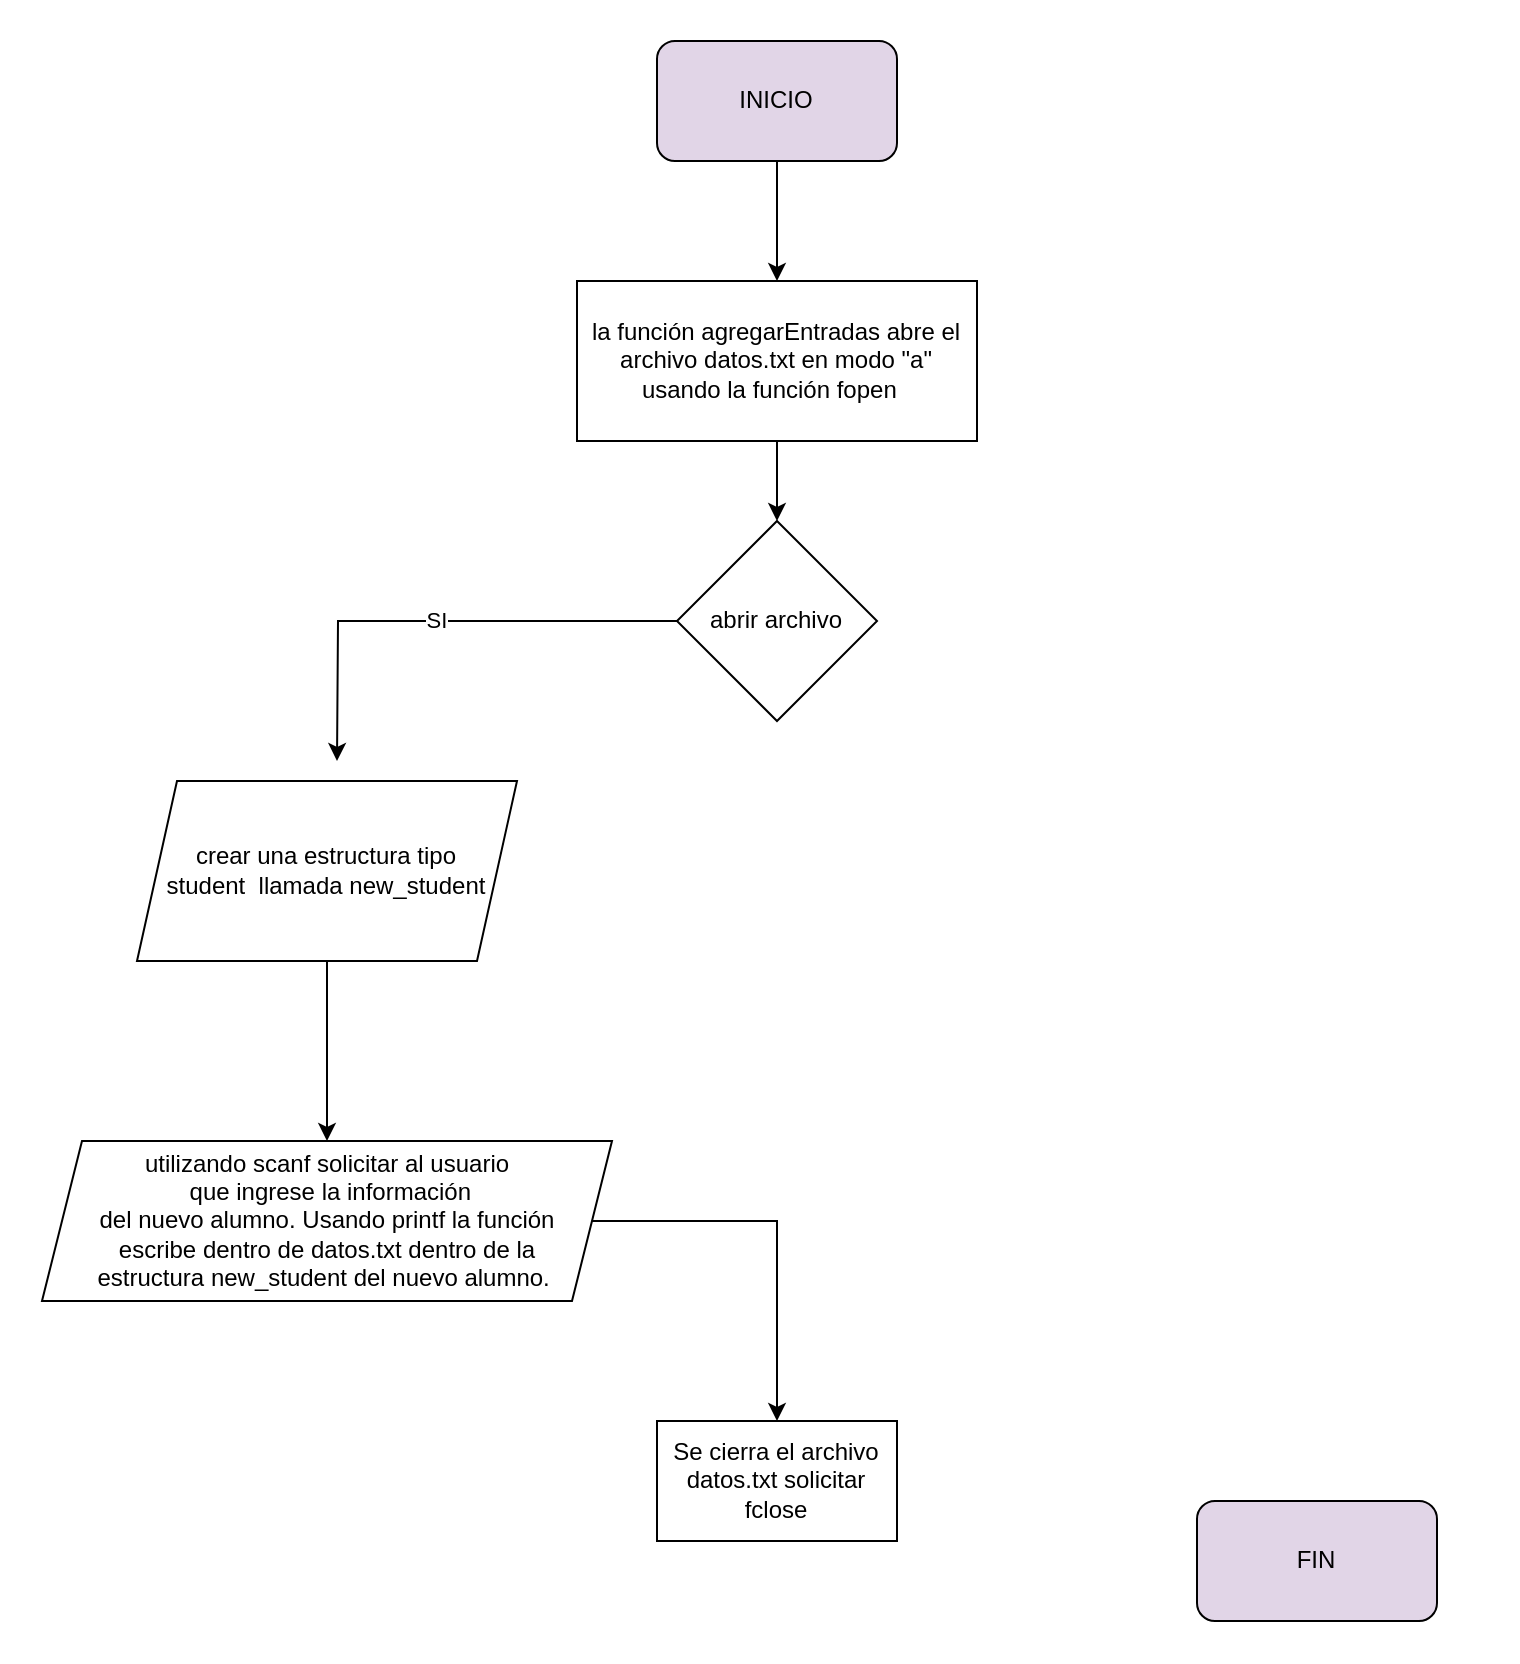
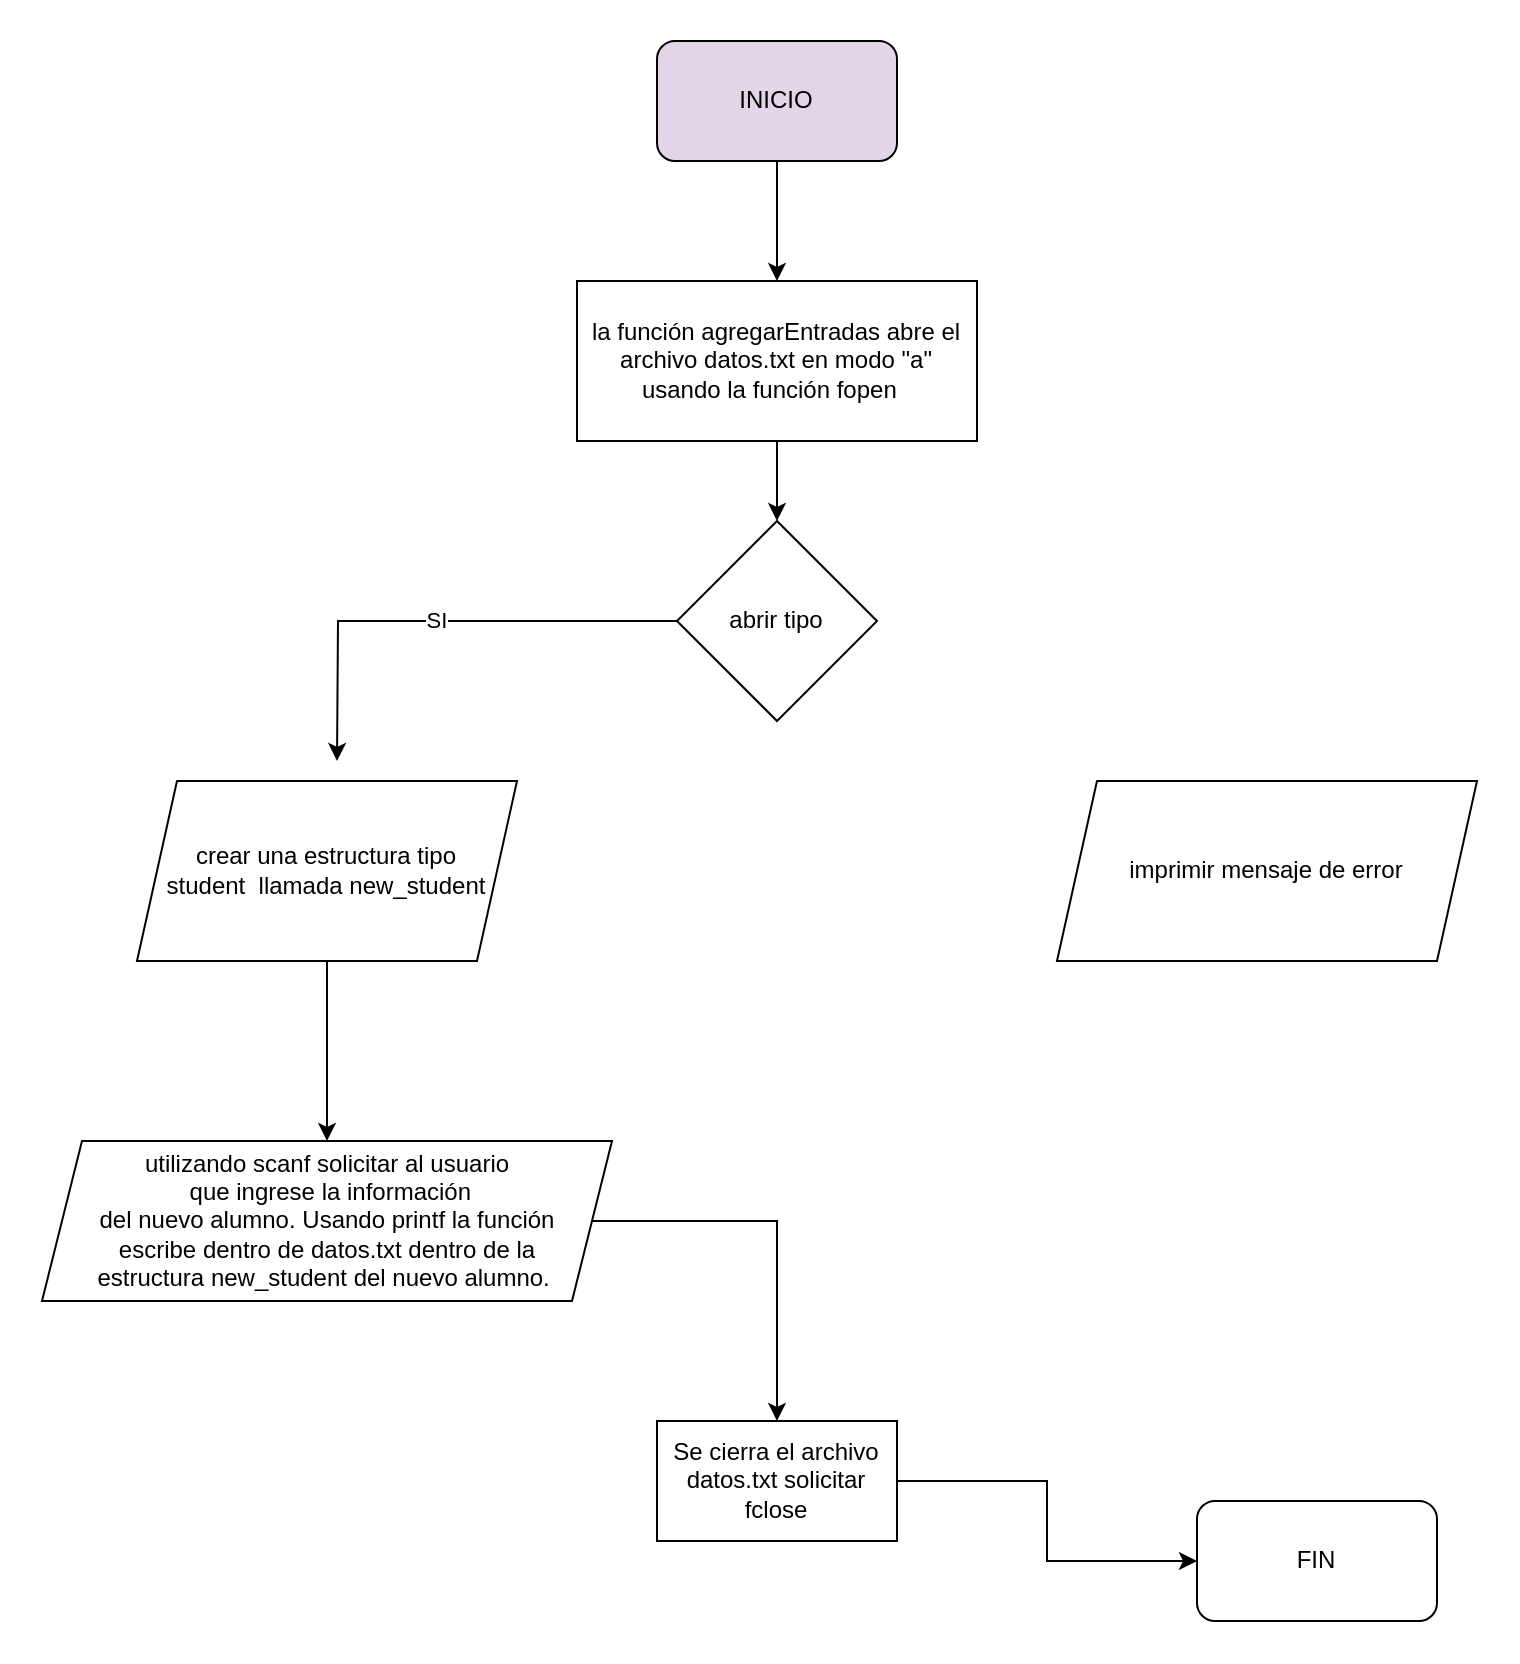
(777, 621) -> (777, 621)
none -> (1267, 871)
none -> (1047, 1514)
(1317, 1561) -> (1317, 1561)
